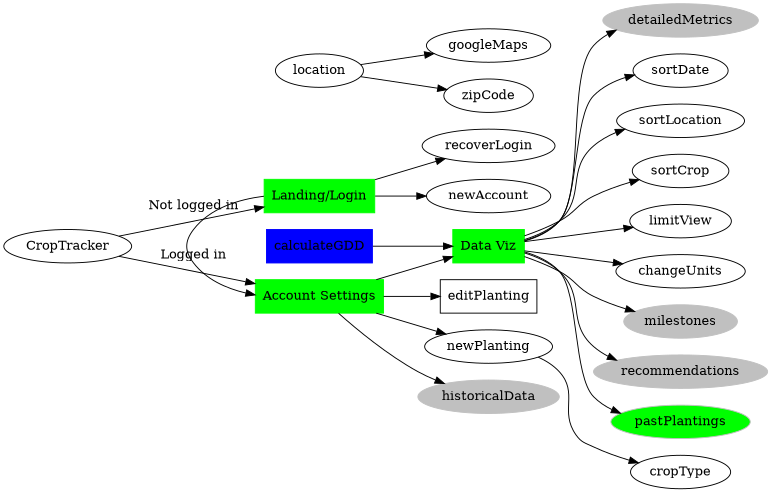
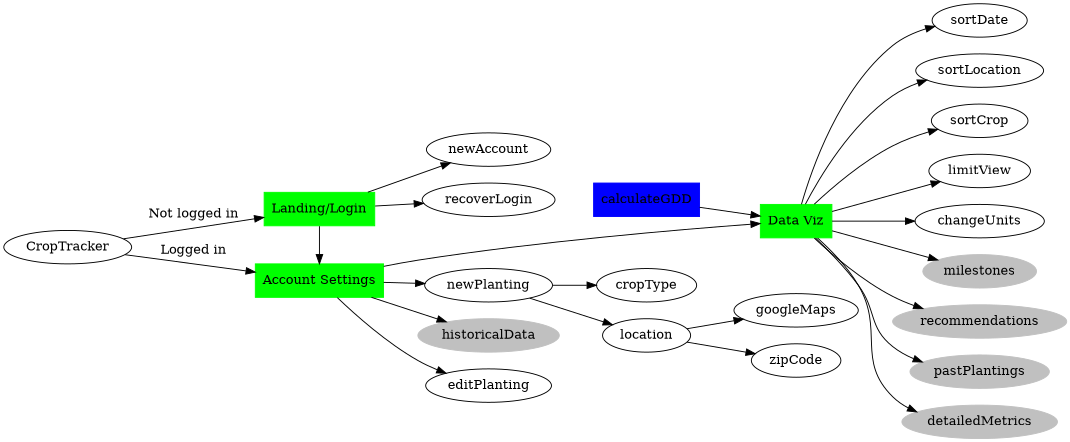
(489, 296) -> (489, 386)
none -> (567, 310)
(681, 422) -> (980, 372)
